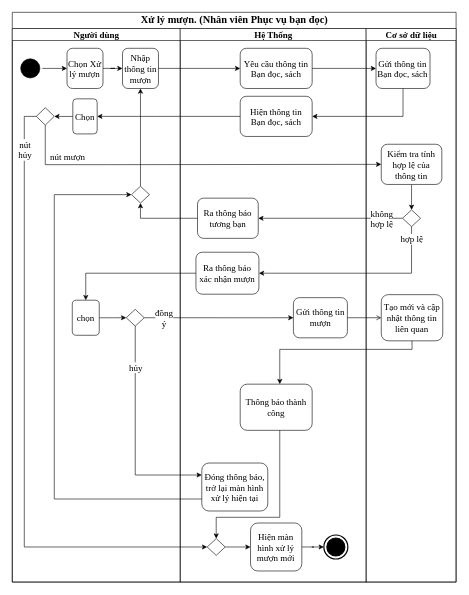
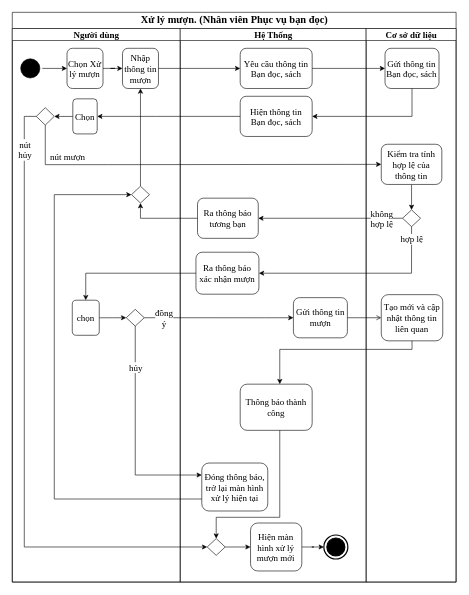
(403, 68) -> (412, 68)
